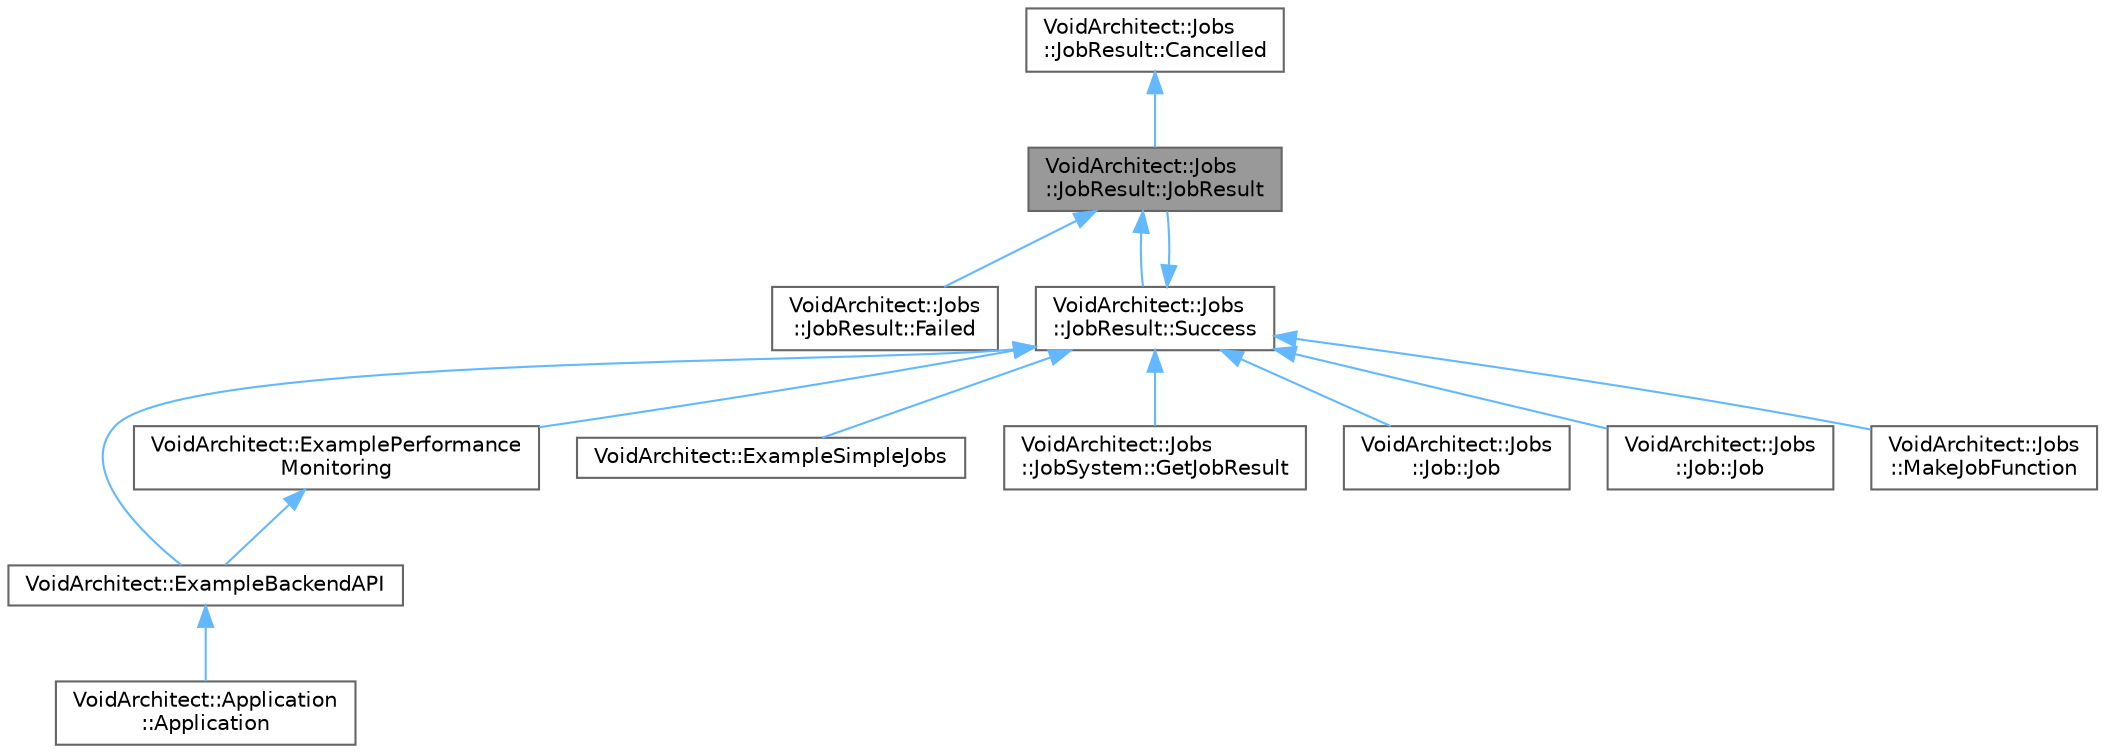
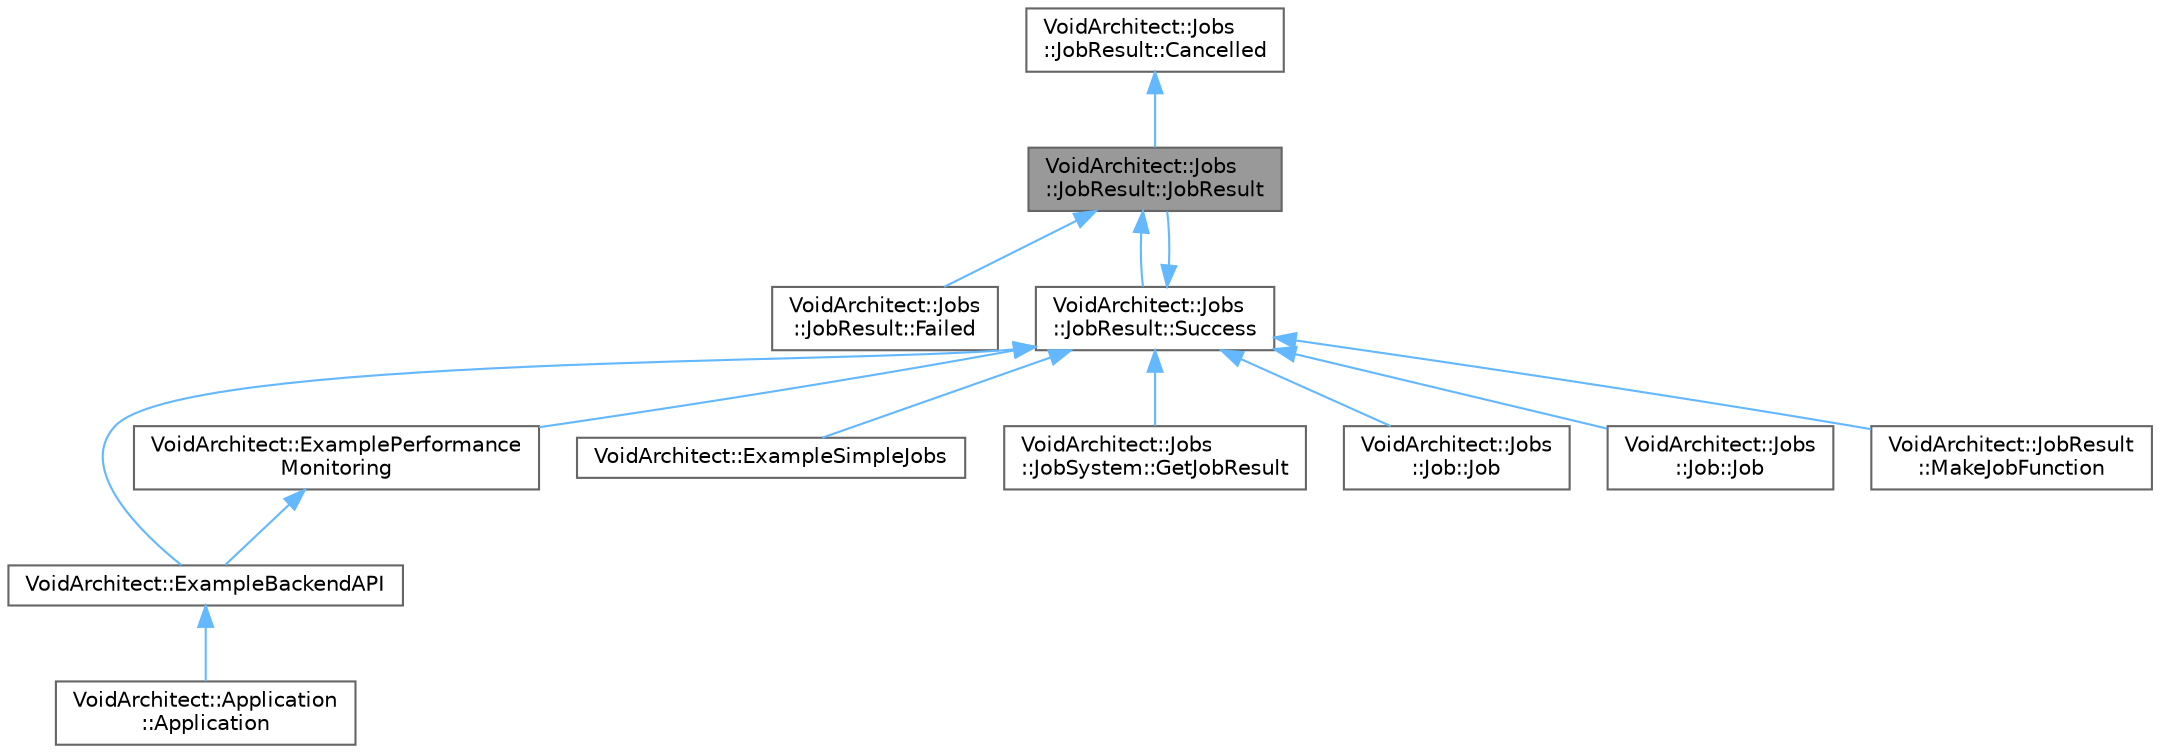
(1984, 458) -> (2012, 458)
